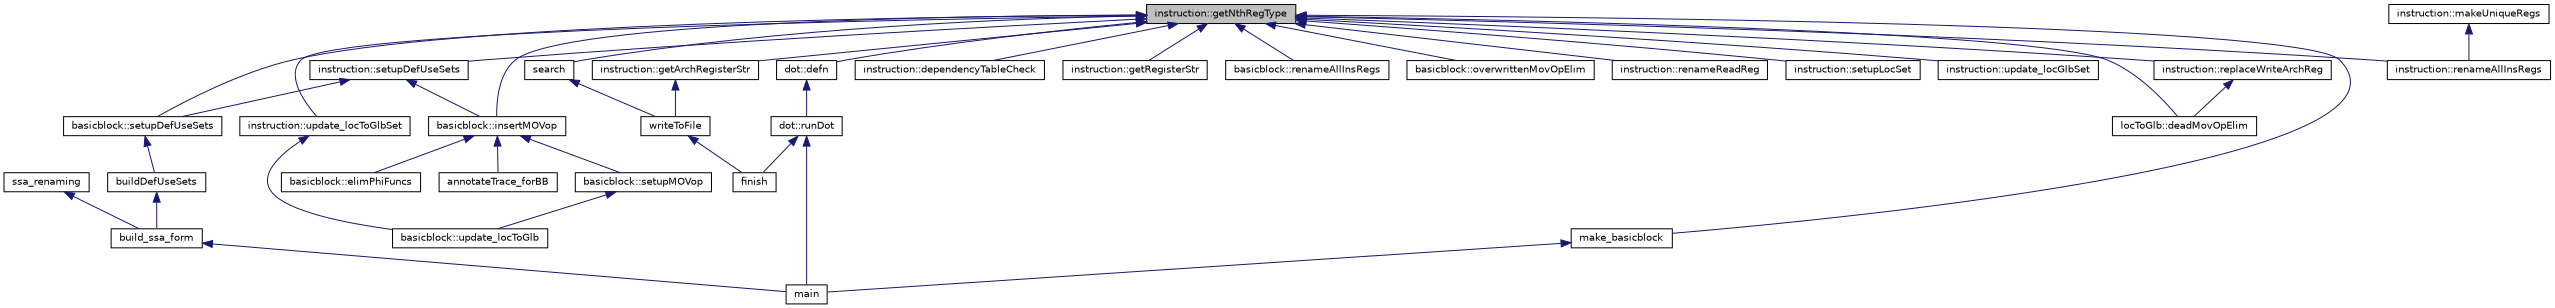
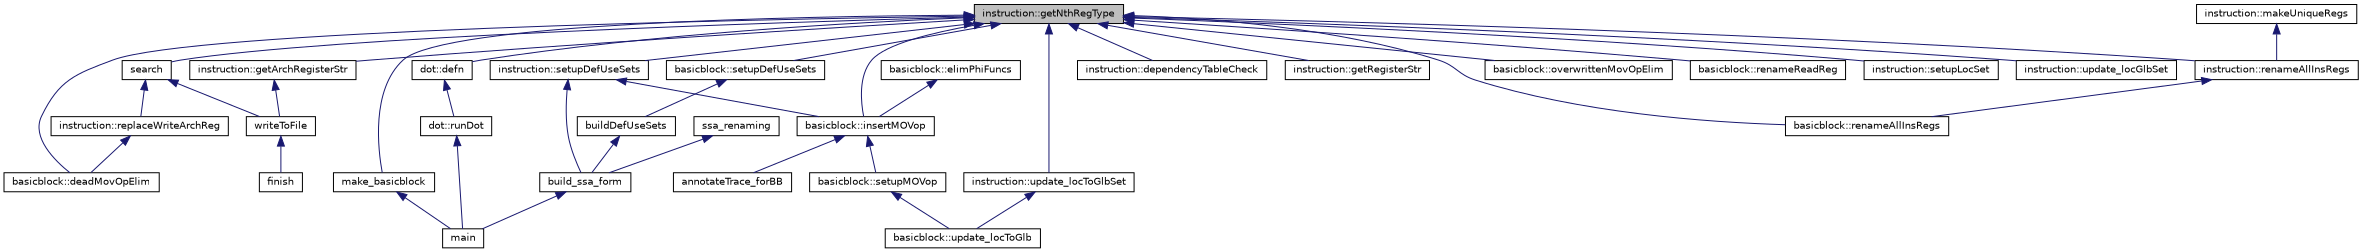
(1730, 36) -> (143, 103)
(1690, 70) -> (1768, 70)
(261, 99) -> (568, 132)
none -> (2067, 99)
(2185, 126) -> (82, 182)
(419, 156) -> (904, 101)
(777, 158) -> none
